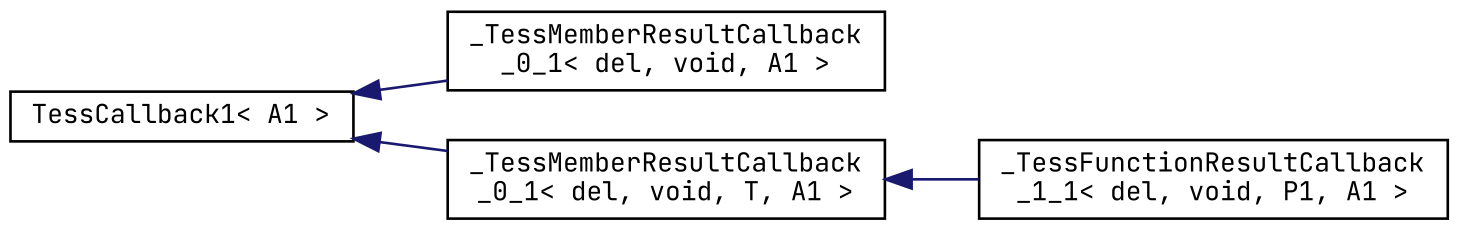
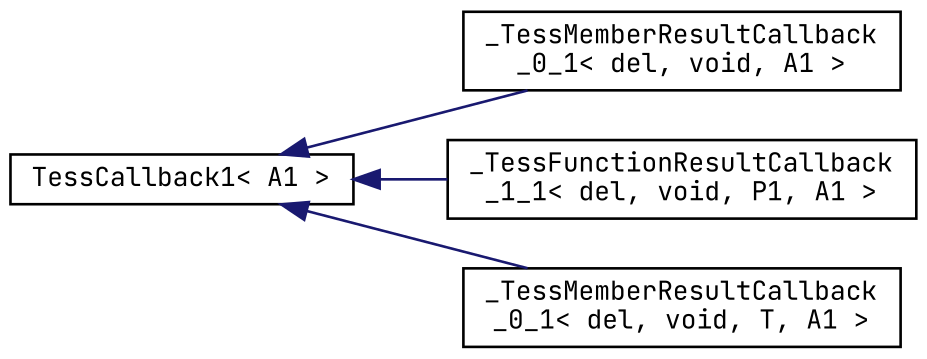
(945, 179) -> (414, 179)
